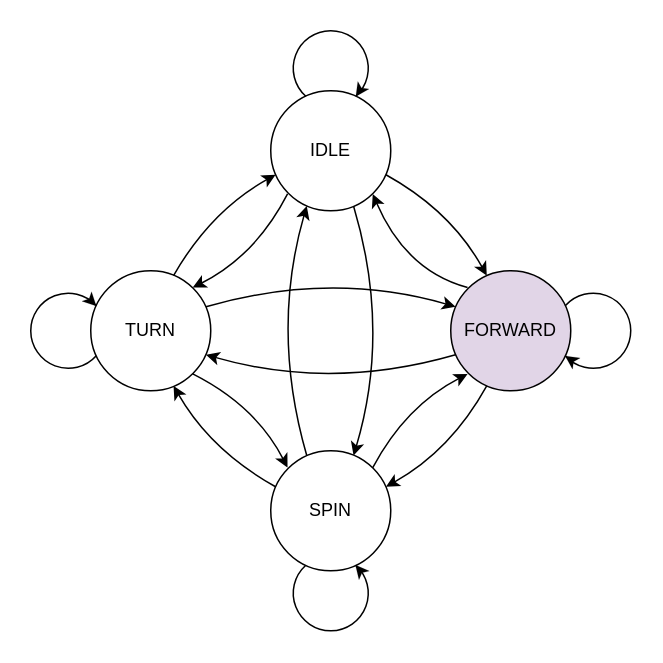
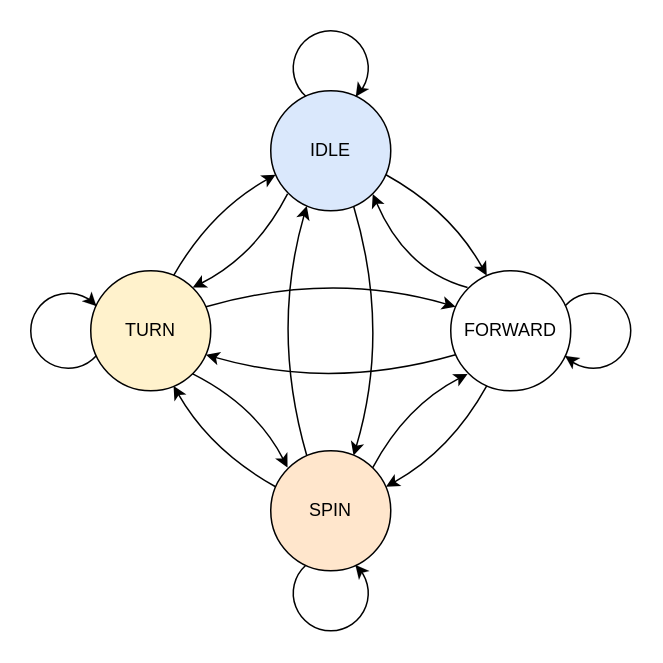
(331, 151) -> (331, 151)
(151, 331) -> (151, 331)
(511, 331) -> (511, 331)
(331, 511) -> (331, 511)
